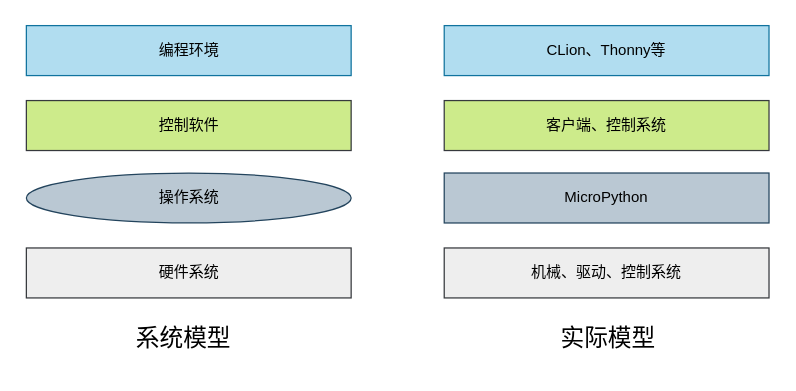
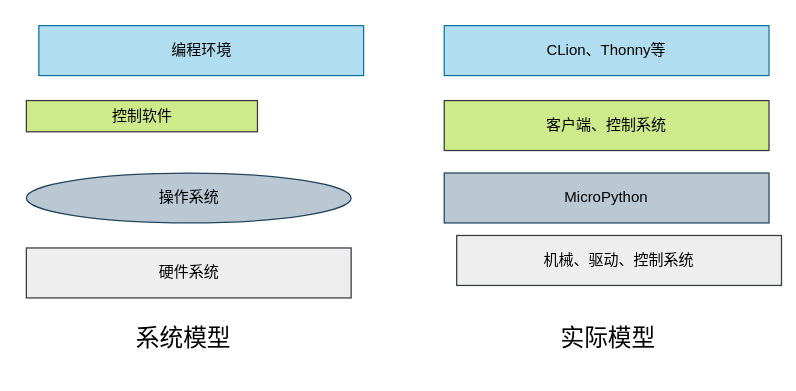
(189, 51) -> (201, 51)
(189, 126) -> (142, 116)
(607, 273) -> (619, 261)
